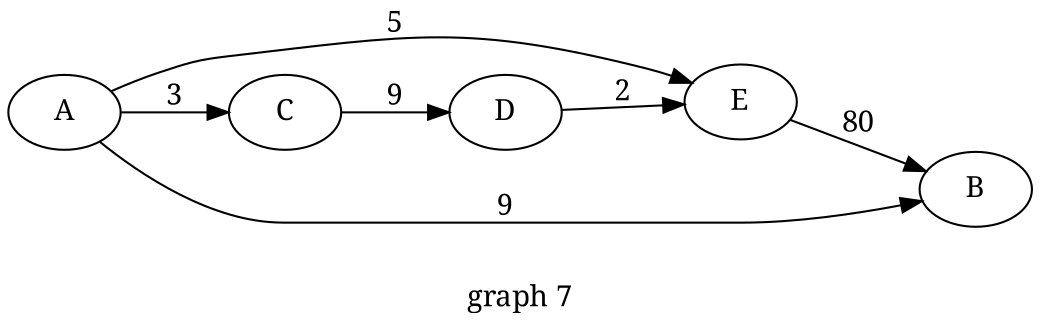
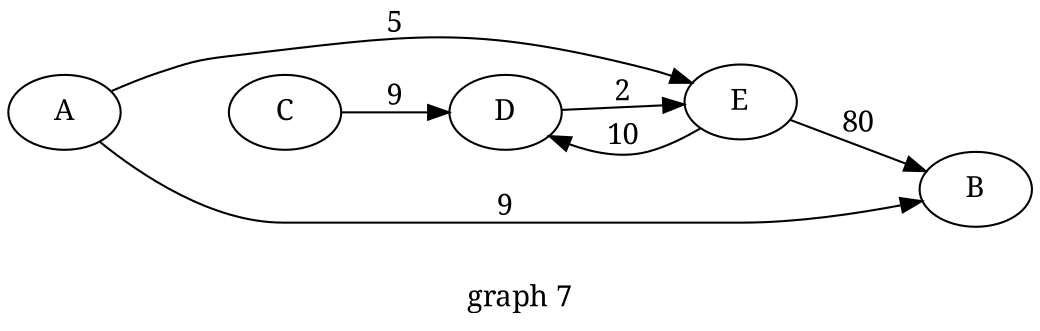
(164, 112) -> none
none -> (637, 154)
